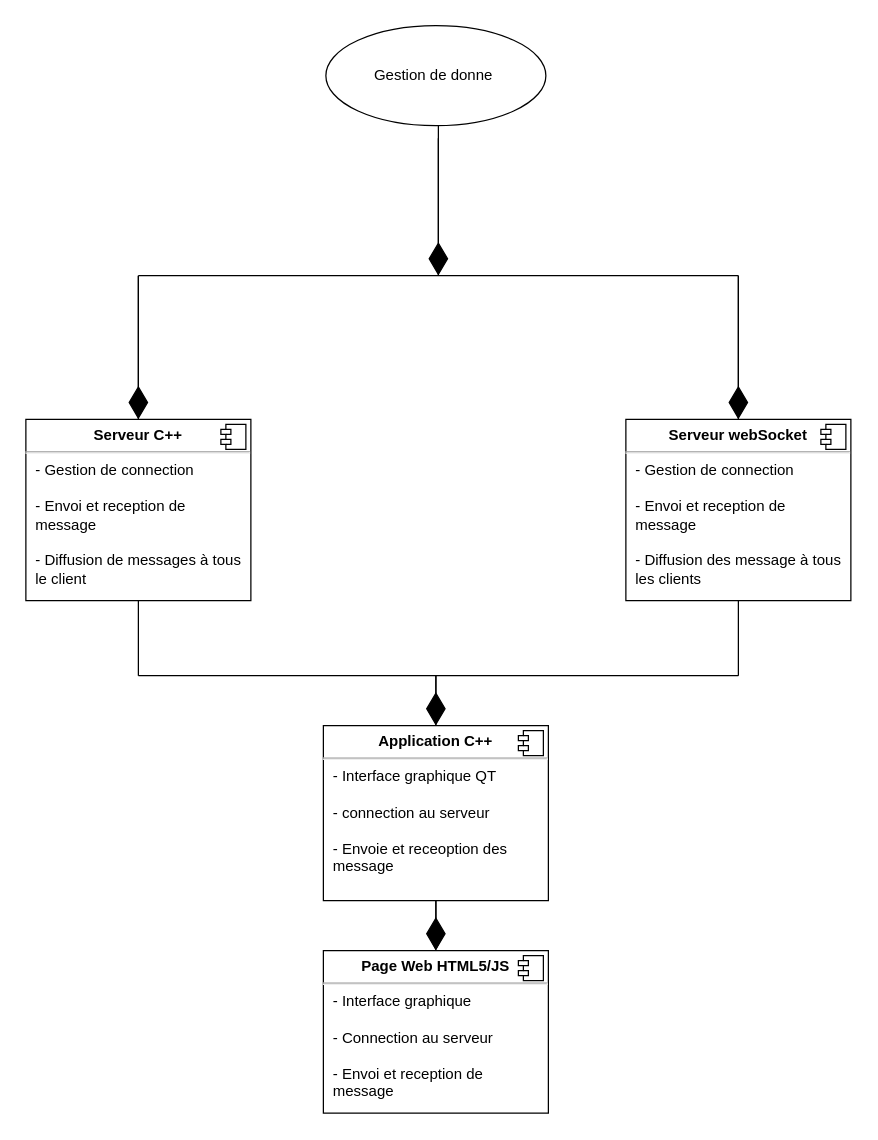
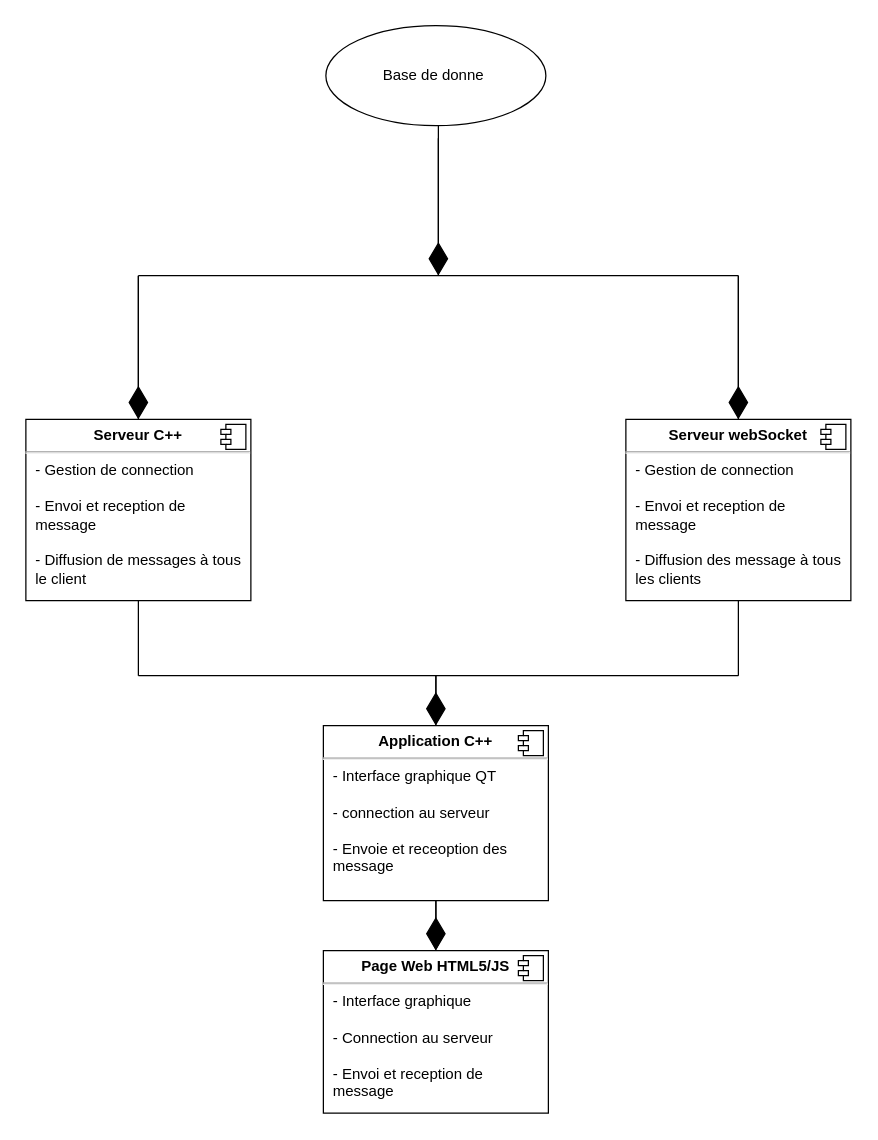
(436, 76) -> (436, 76)
